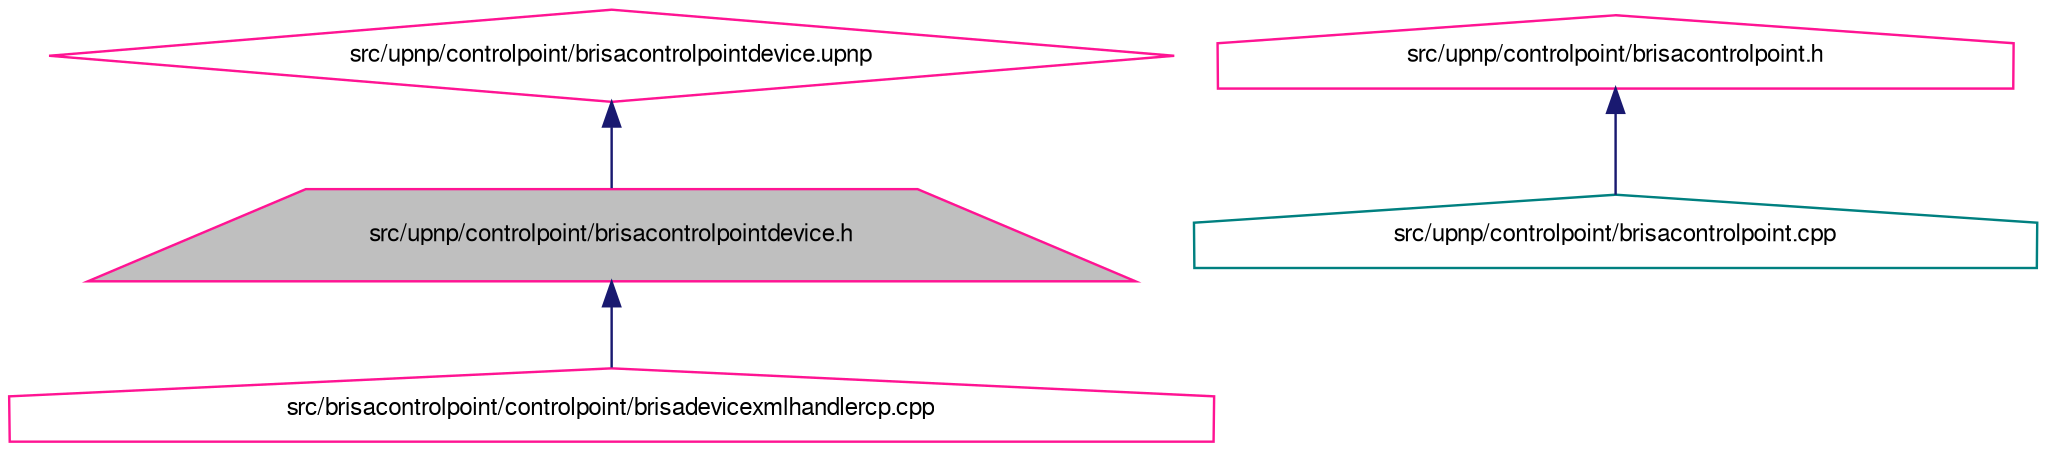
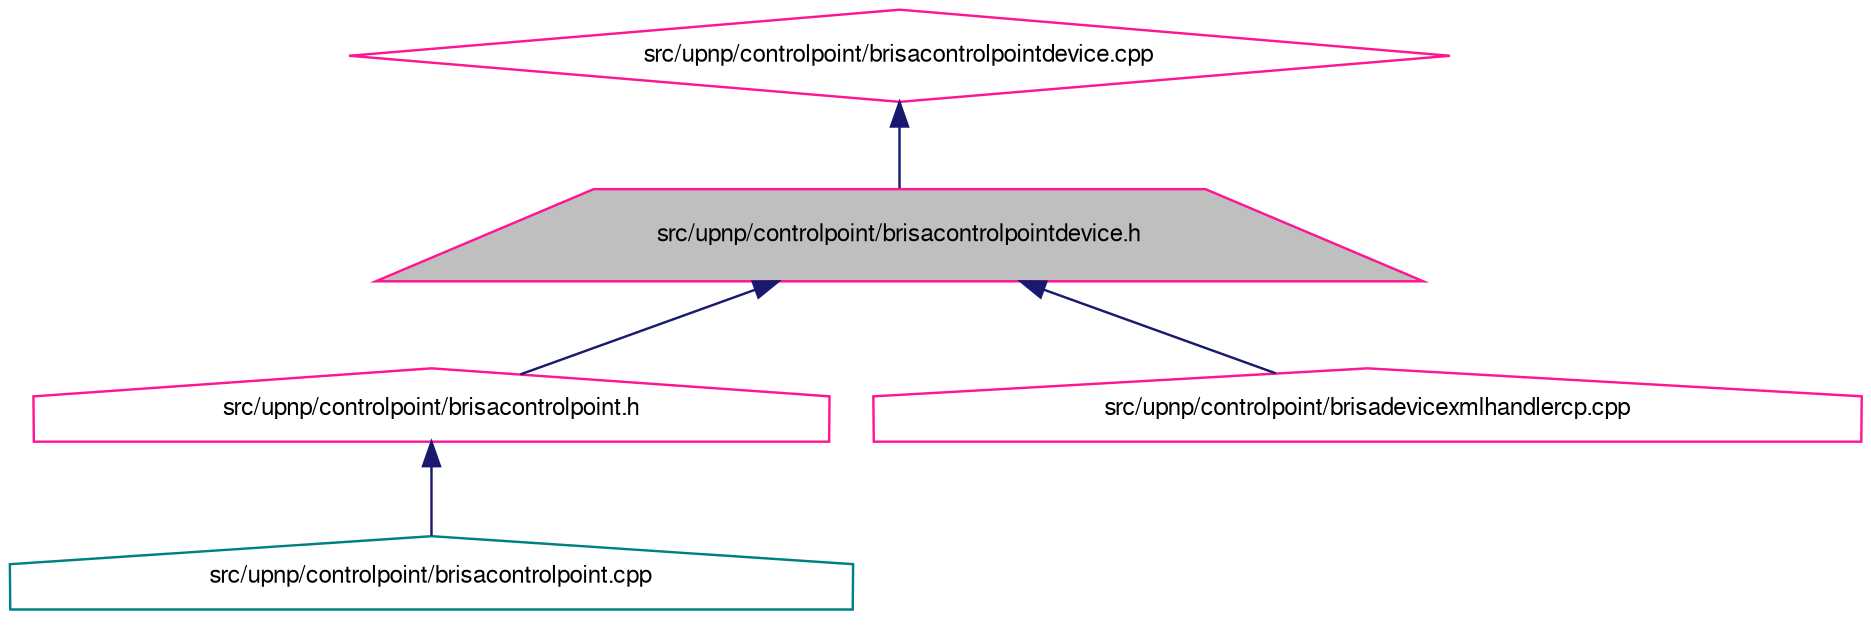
(612, 56) -> (900, 56)
none -> (638, 332)
(612, 409) -> (1368, 409)
